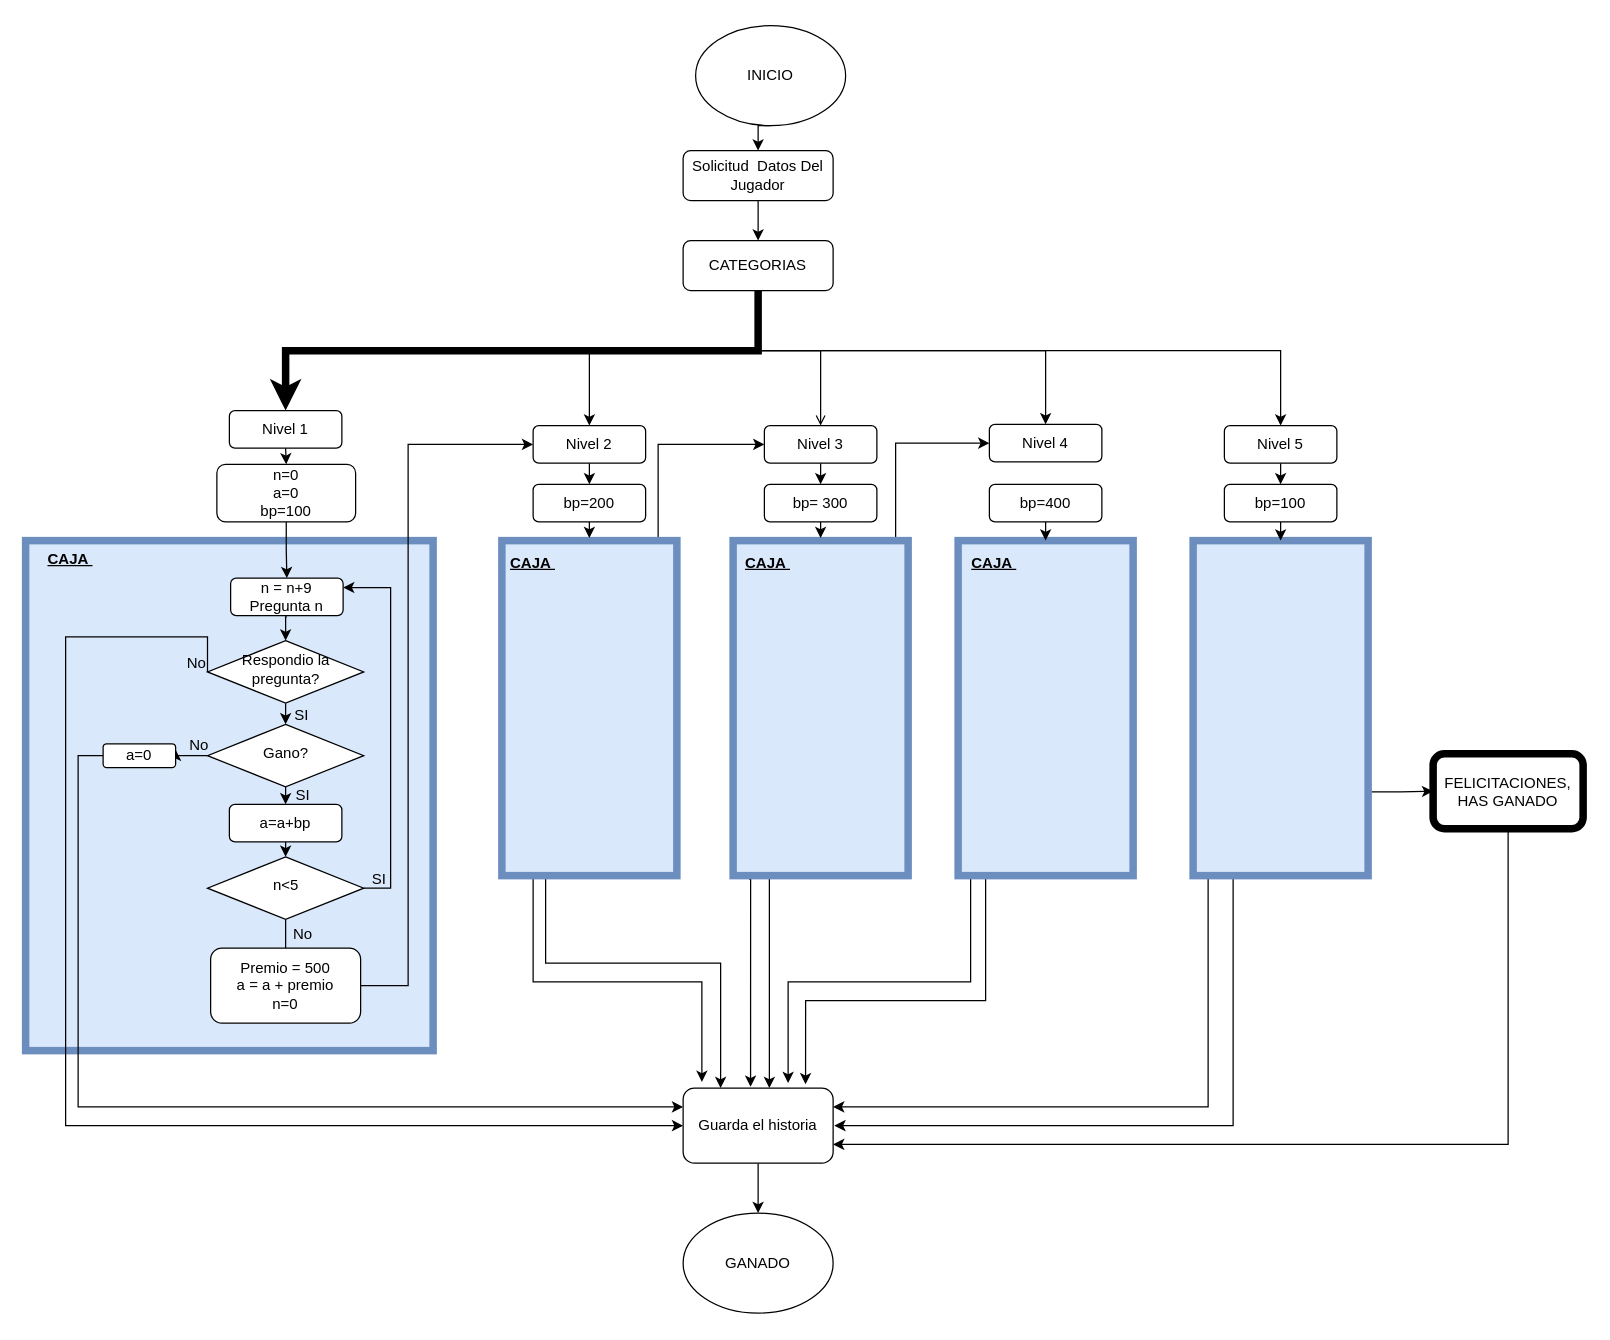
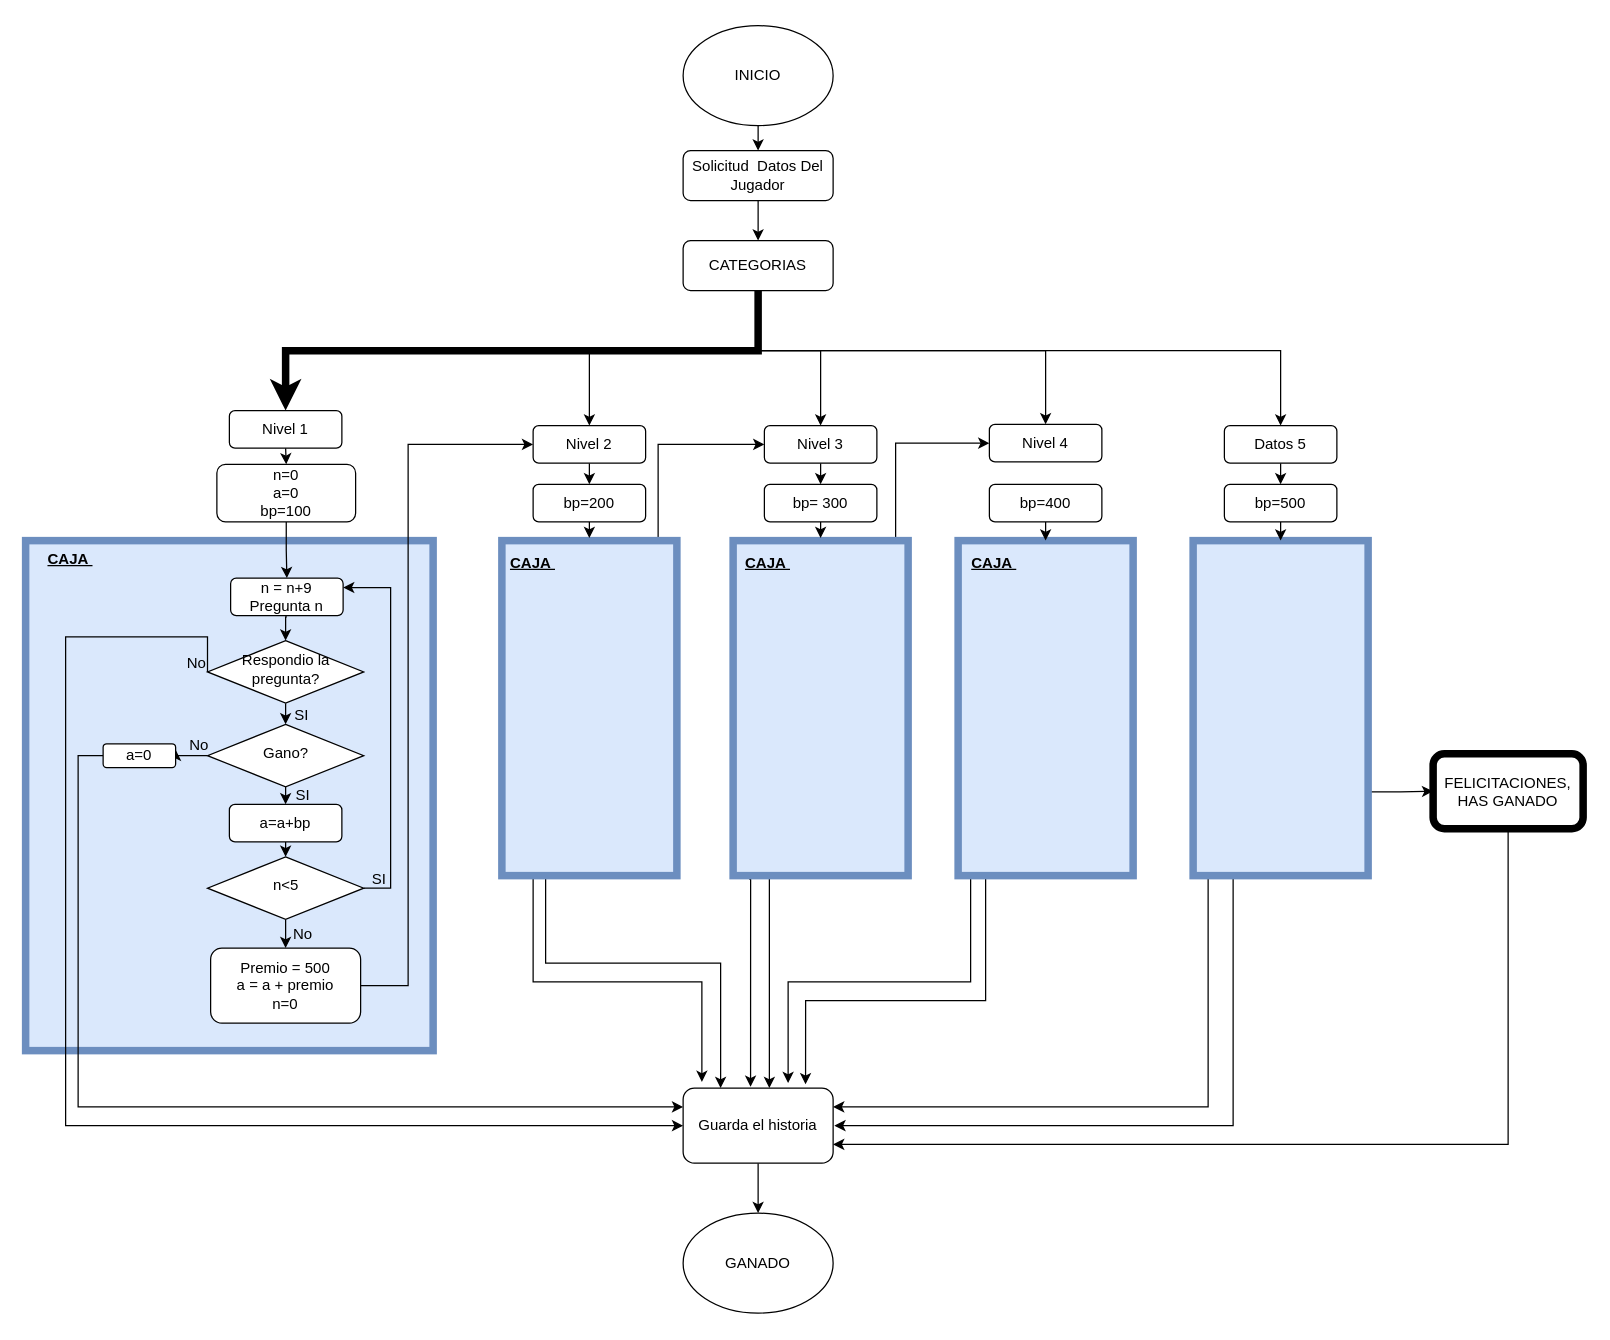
(771, 76) -> (758, 76)
(821, 417) -> (821, 415)
(1281, 444) -> (1281, 444)
(1281, 503) -> (1281, 503)
(286, 941) -> (286, 938)
